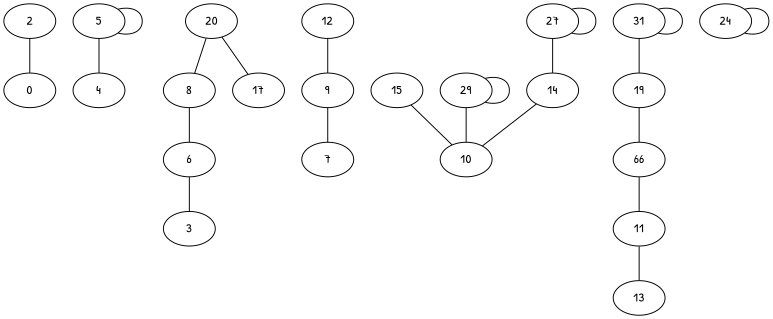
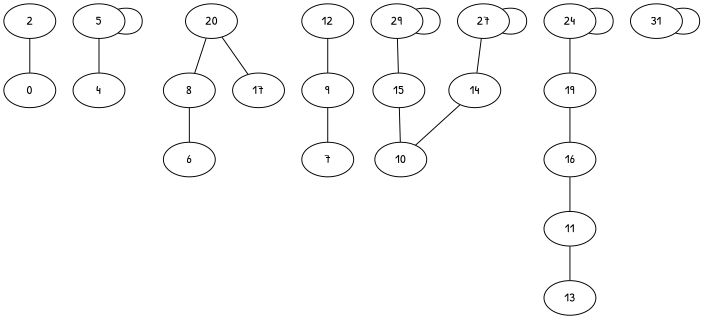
(639, 56) -> (570, 56)
(466, 125) -> (398, 56)
(639, 160) -> (570, 160)
(189, 229) -> none
